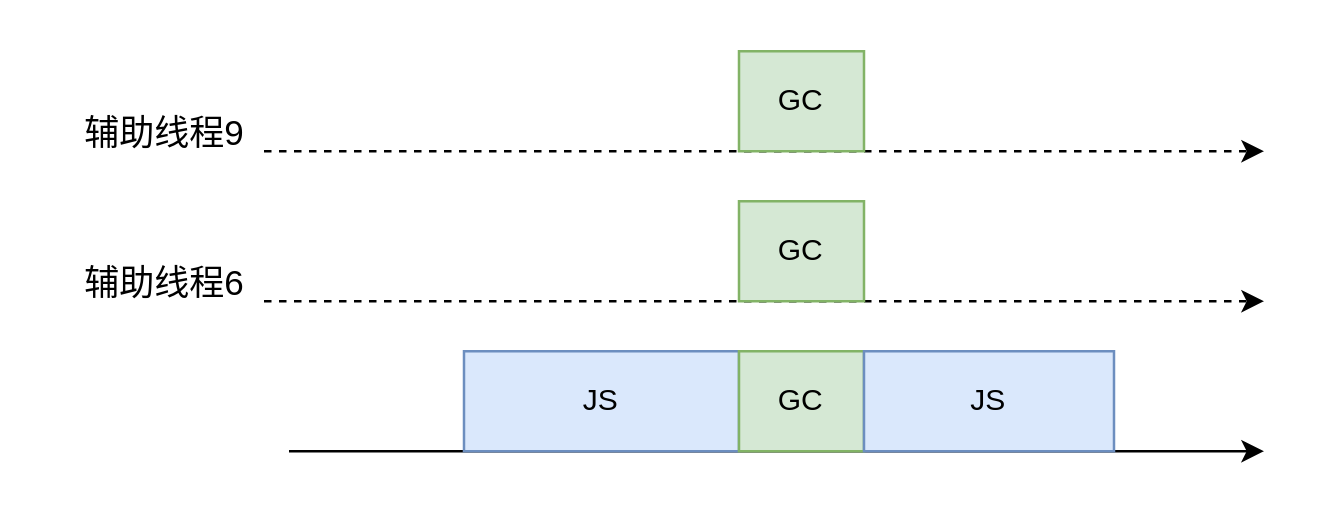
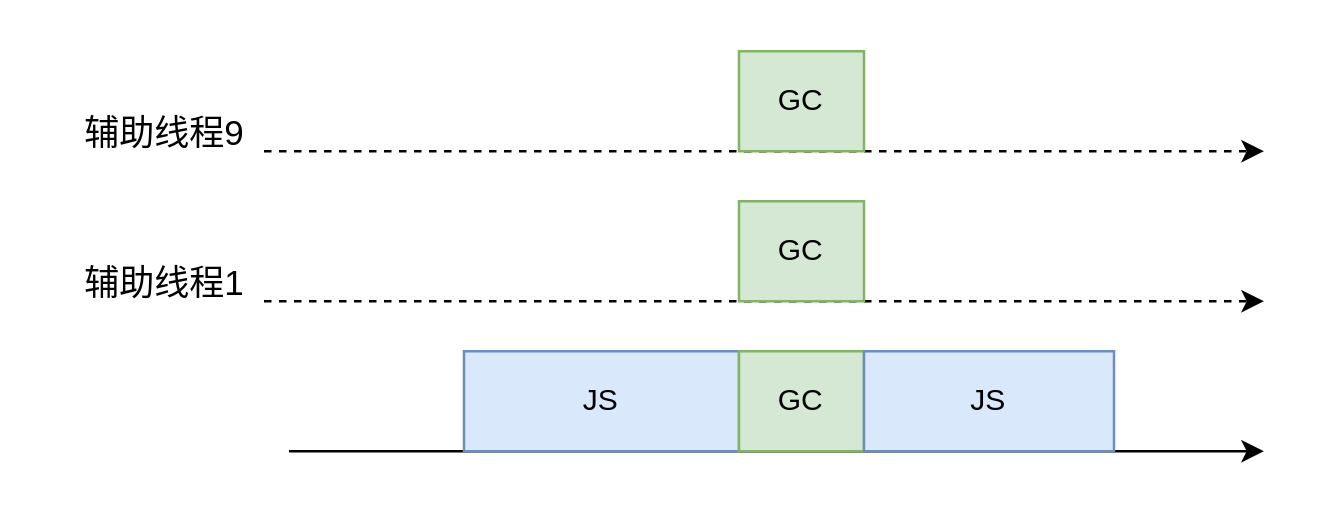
(165, 284) -> (165, 284)
